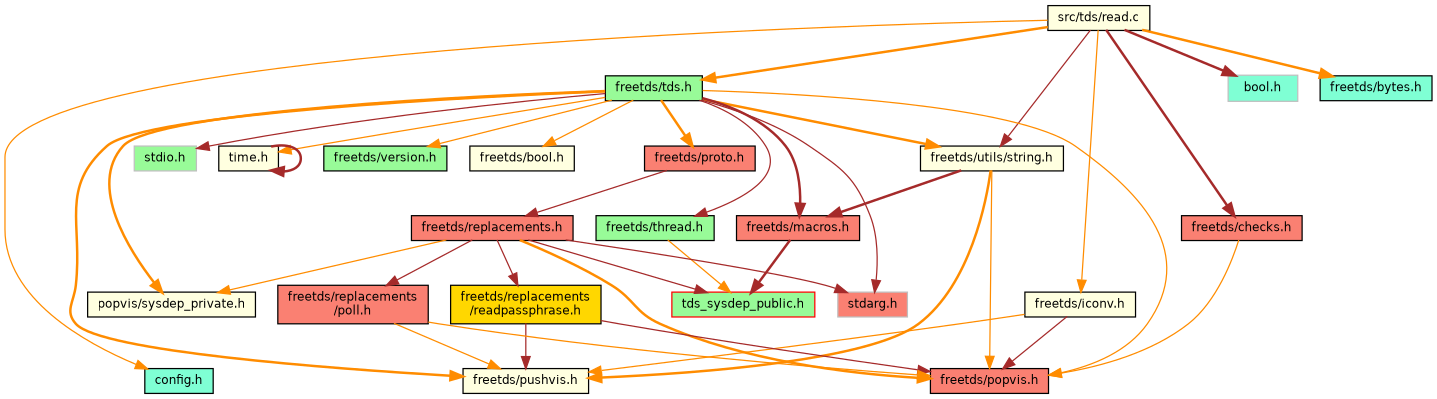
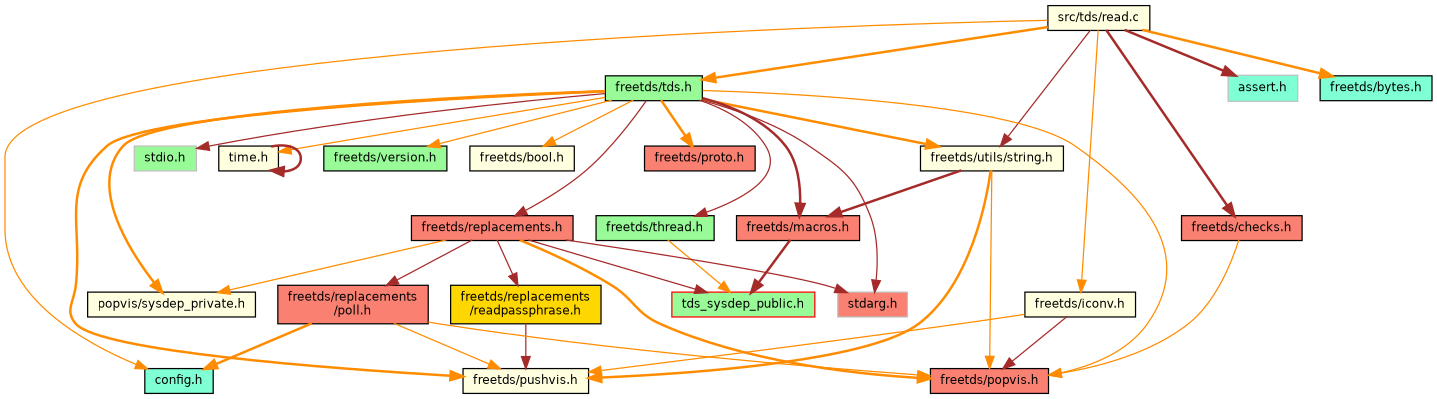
(1263, 88) -> (1263, 88)
(602, 191) -> (594, 164)
none -> (264, 344)
(743, 344) -> none
